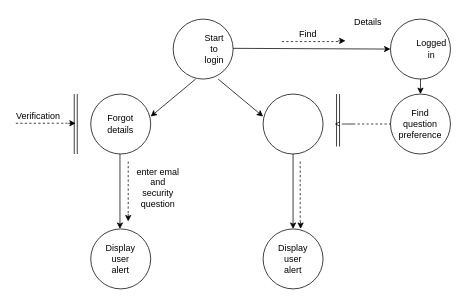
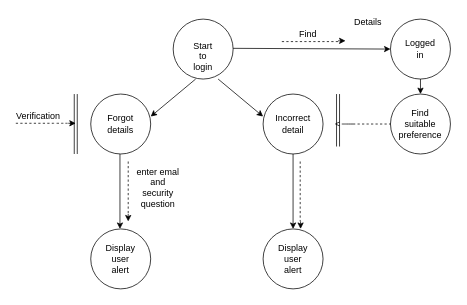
(214, 49) -> (203, 57)
(432, 49) -> (420, 49)
none -> (293, 124)
(420, 124) -> (420, 124)
